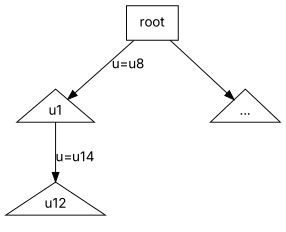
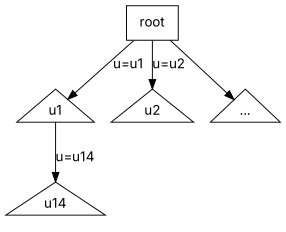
(128, 65) -> (128, 65)
none -> (152, 111)
(56, 204) -> (56, 204)
